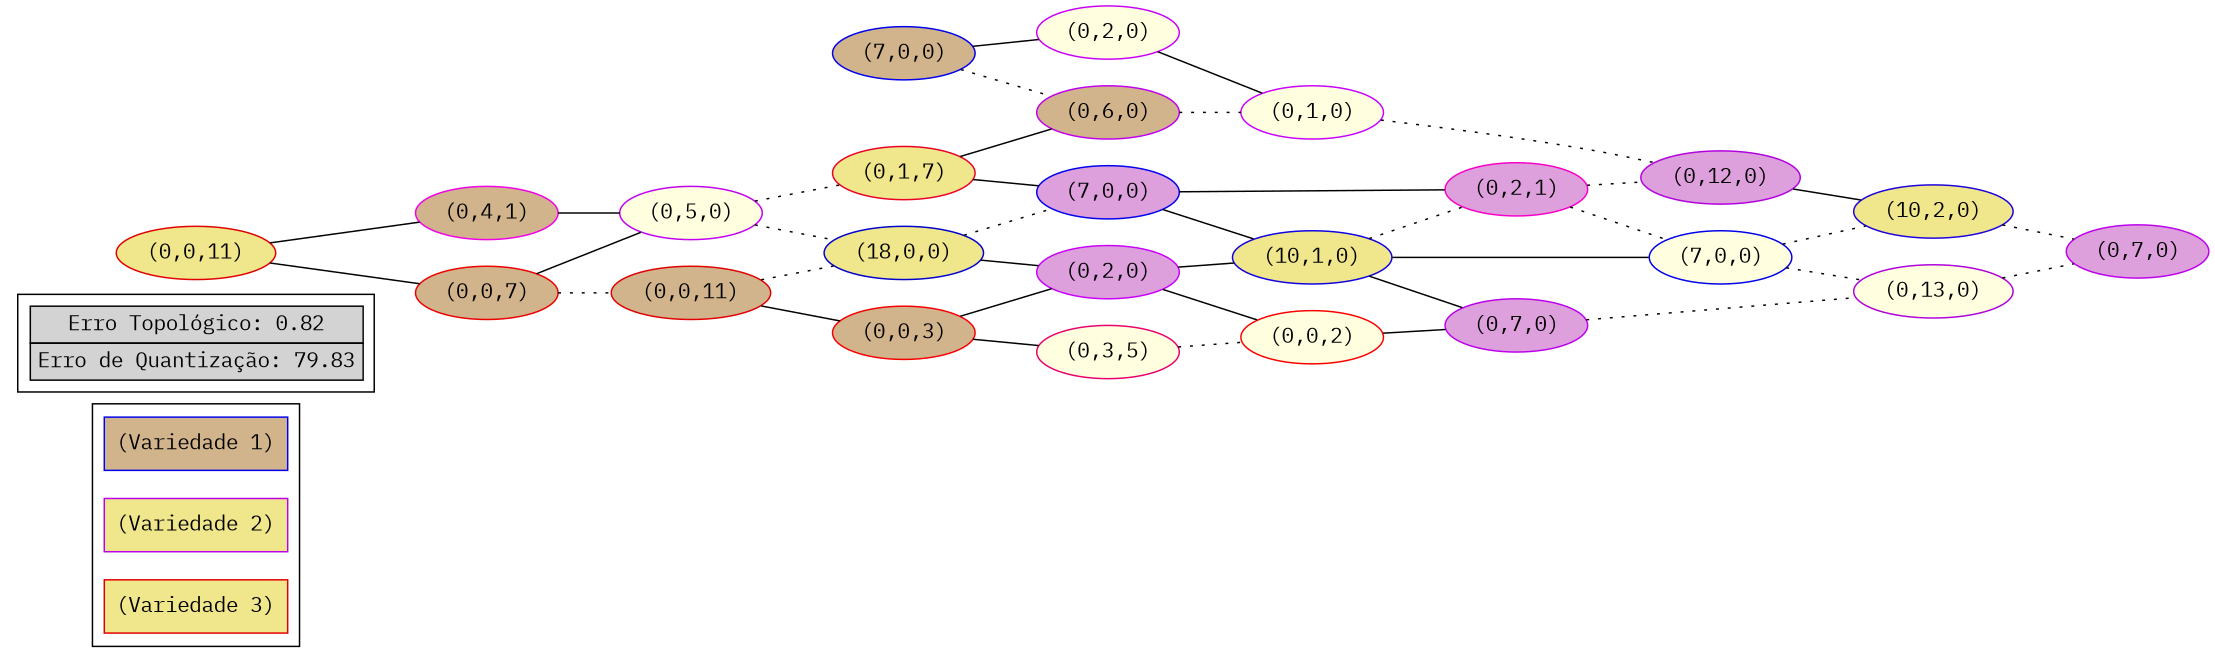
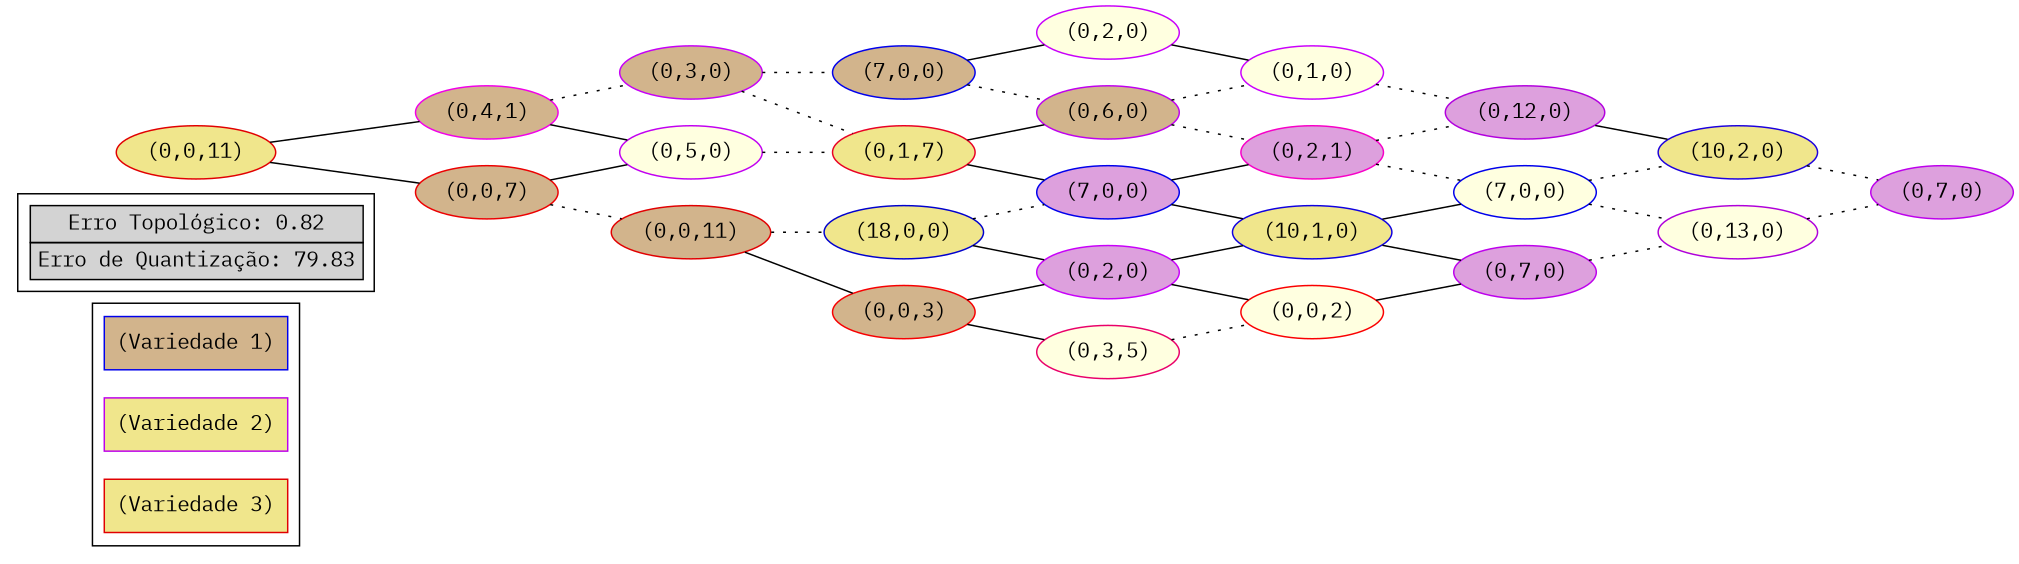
none -> (691, 72)
(1416, 223) -> (1210, 132)
(794, 232) -> none
